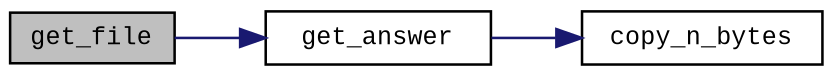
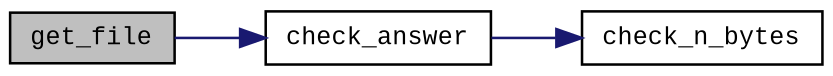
(378, 38) -> (378, 38)
(702, 38) -> (702, 38)
